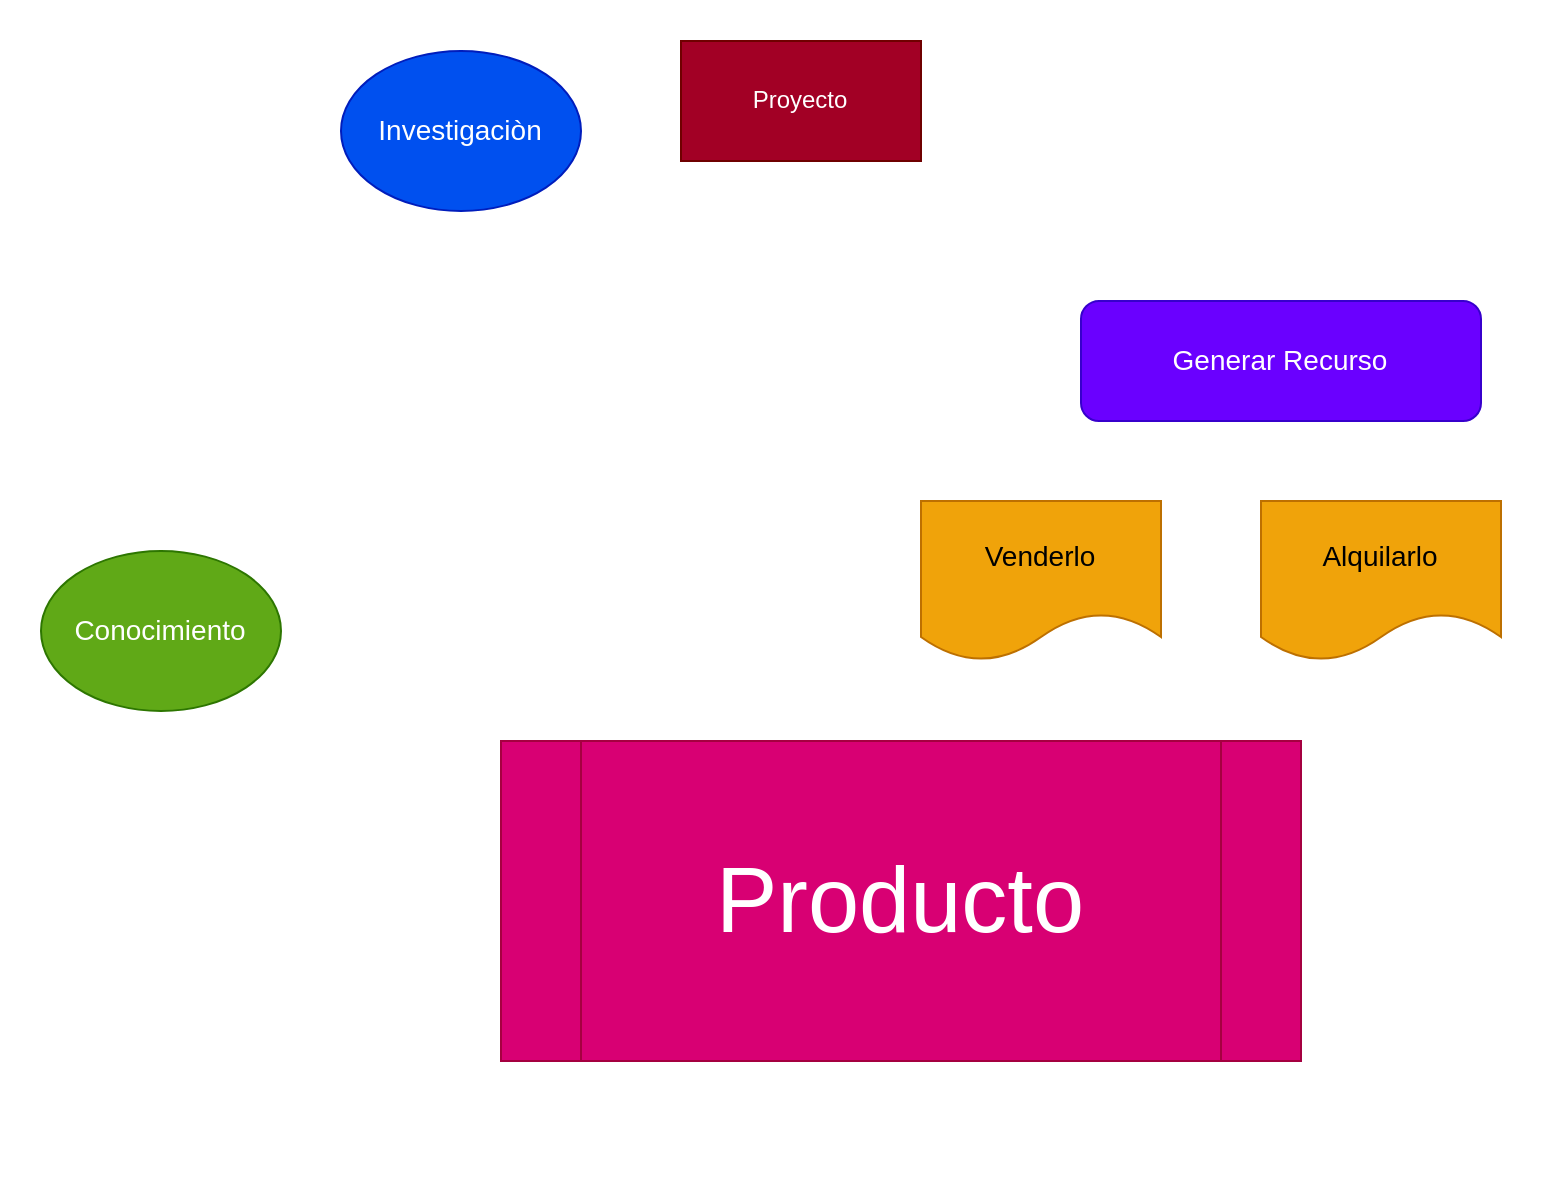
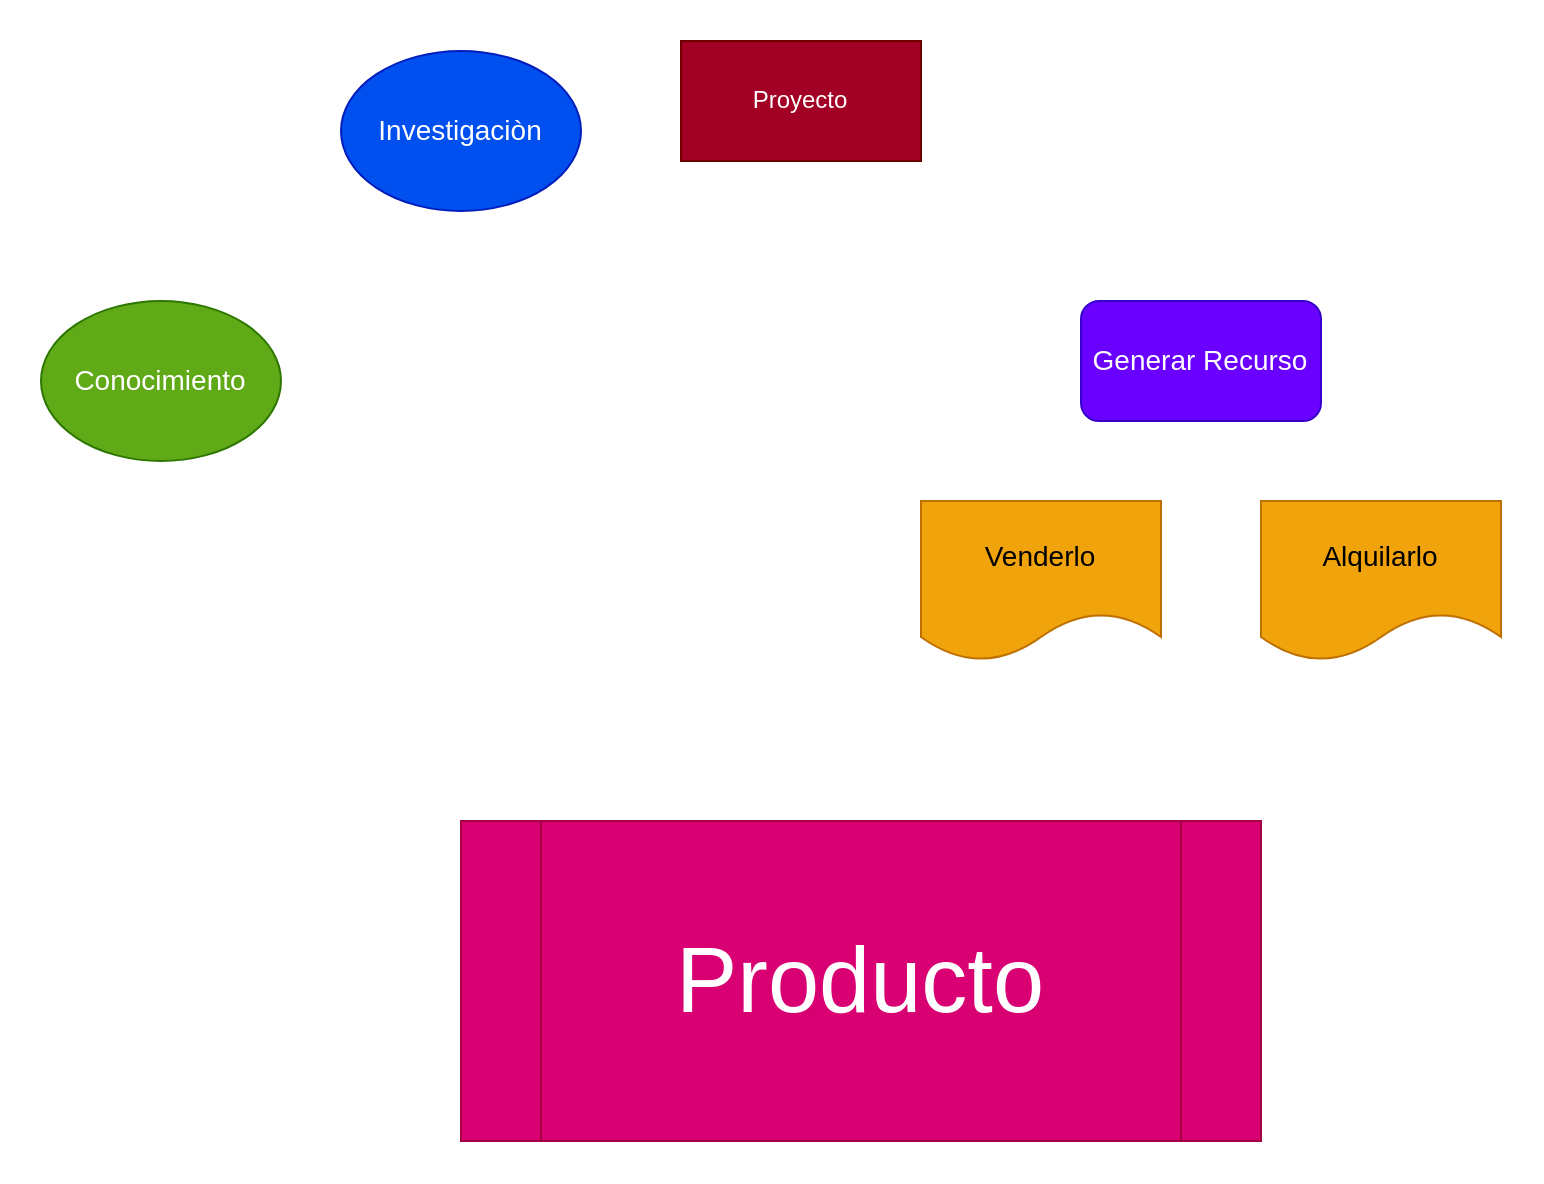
(1281, 361) -> (1201, 361)
(161, 631) -> (161, 381)
(901, 901) -> (861, 981)
